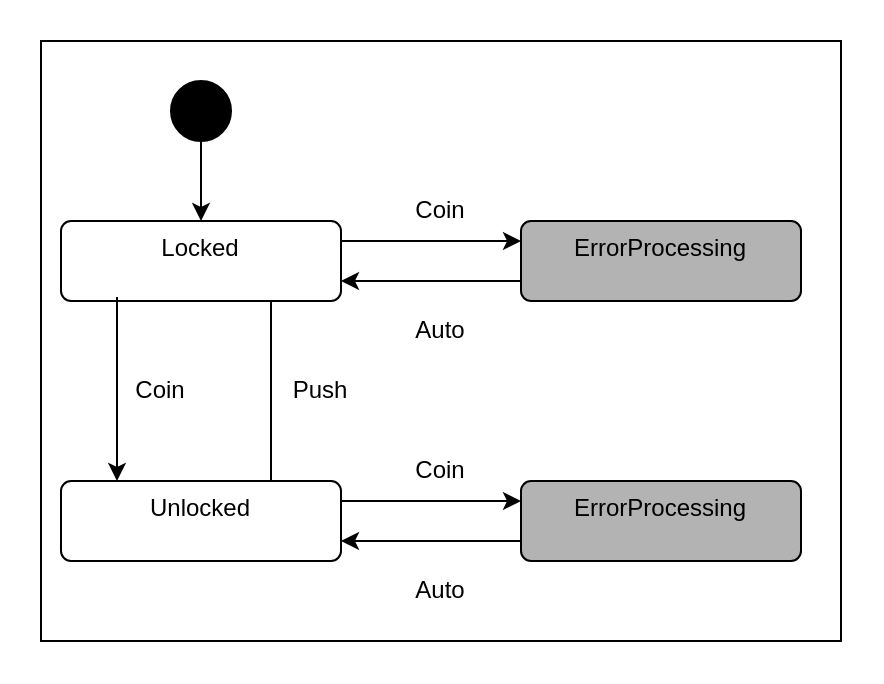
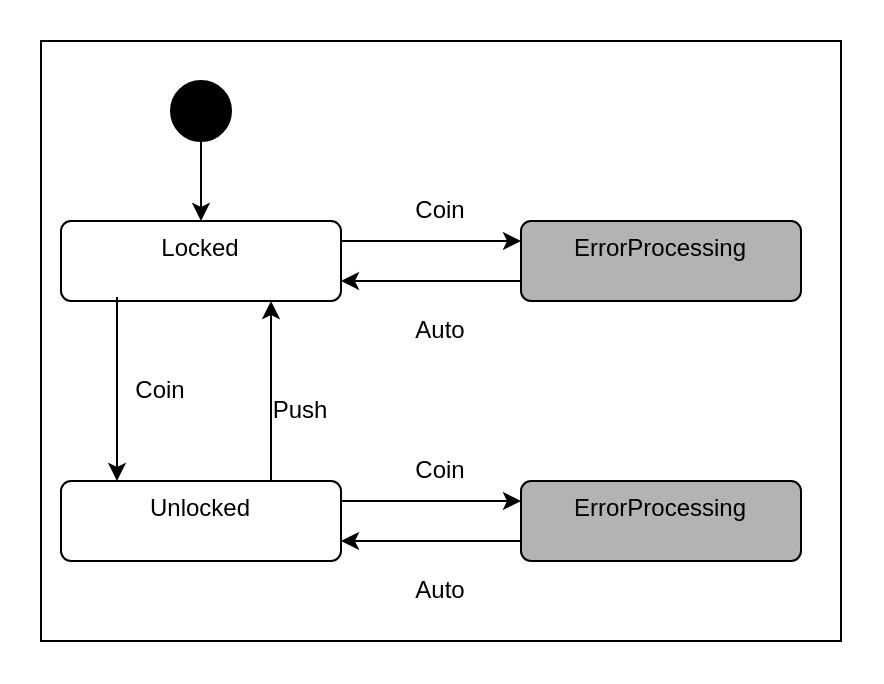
(271, 310) -> (271, 316)
(321, 391) -> (301, 411)
